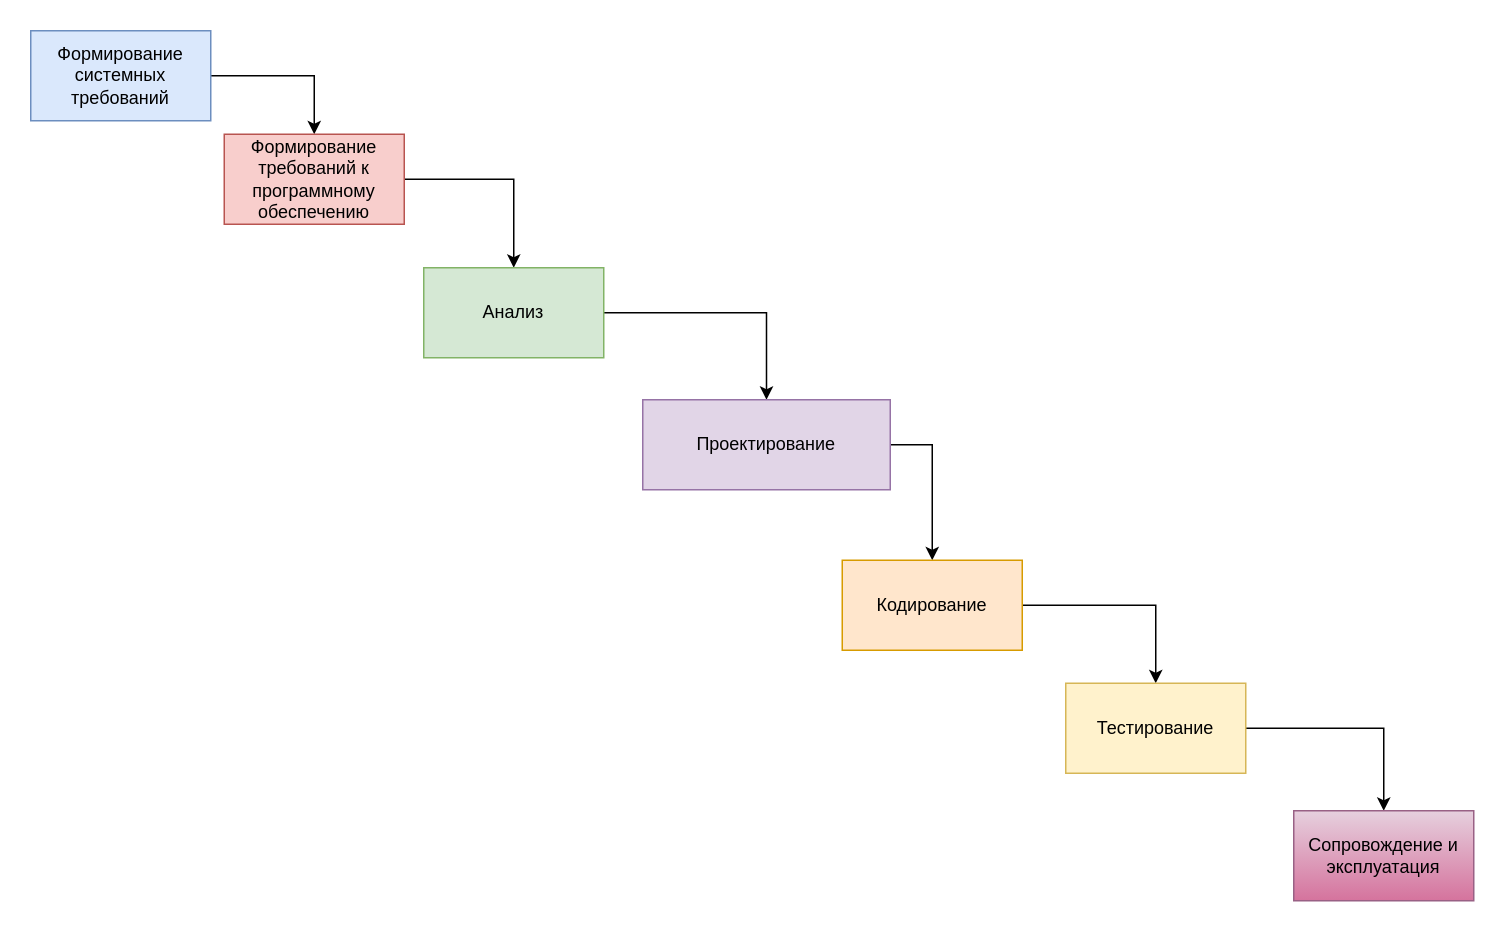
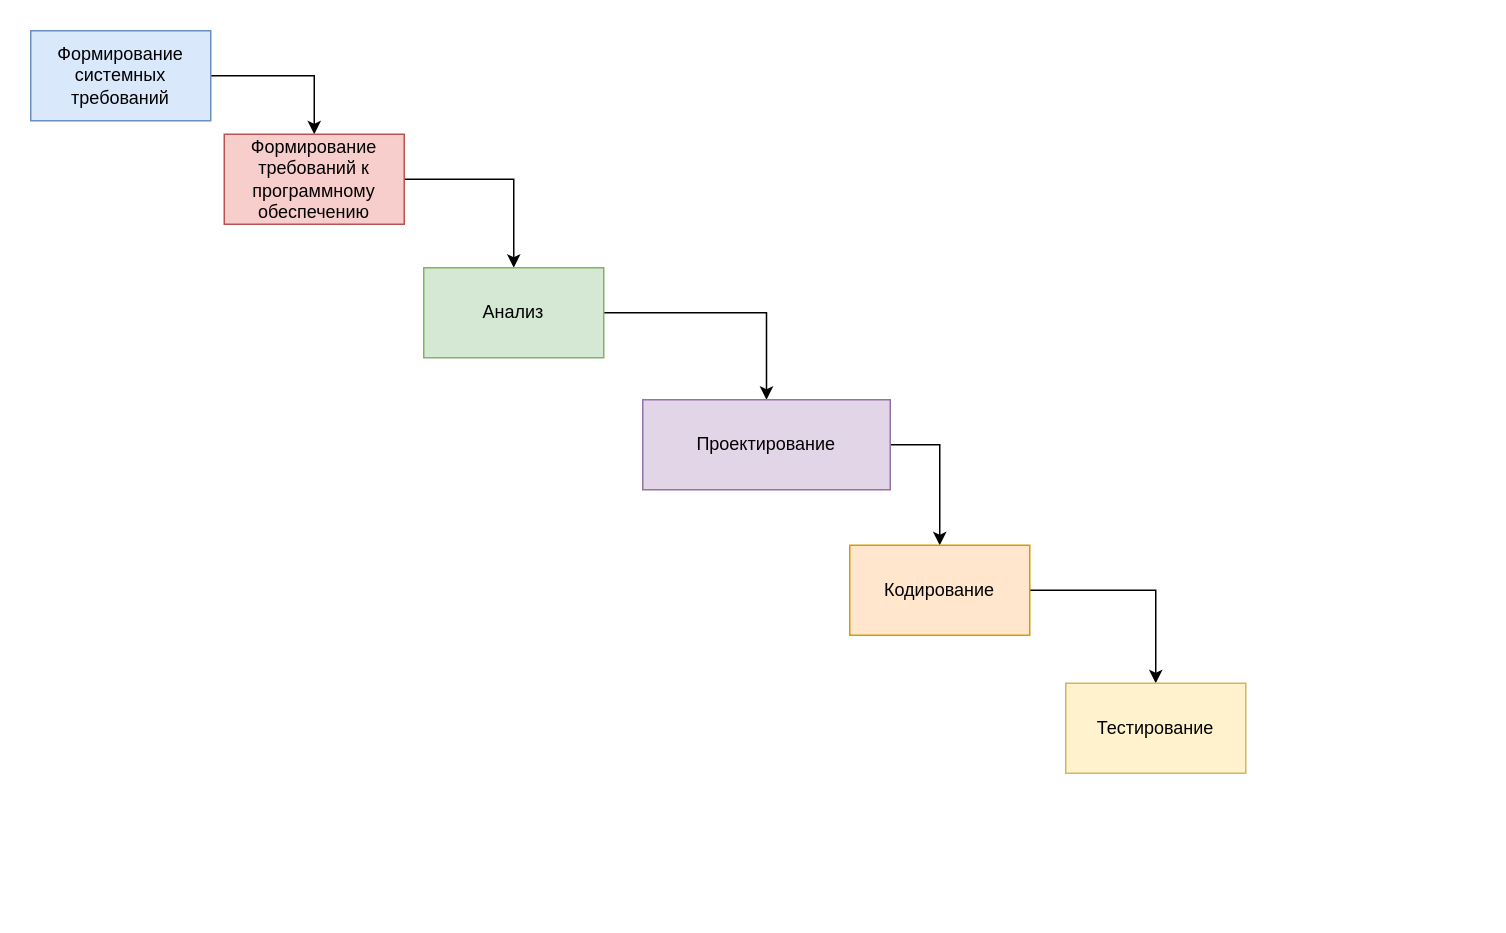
(932, 605) -> (940, 590)
(1351, 728) -> none
(1384, 856) -> none
